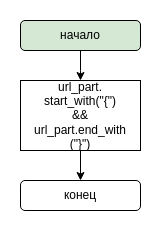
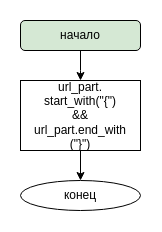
(81, 196) -> (81, 196)
